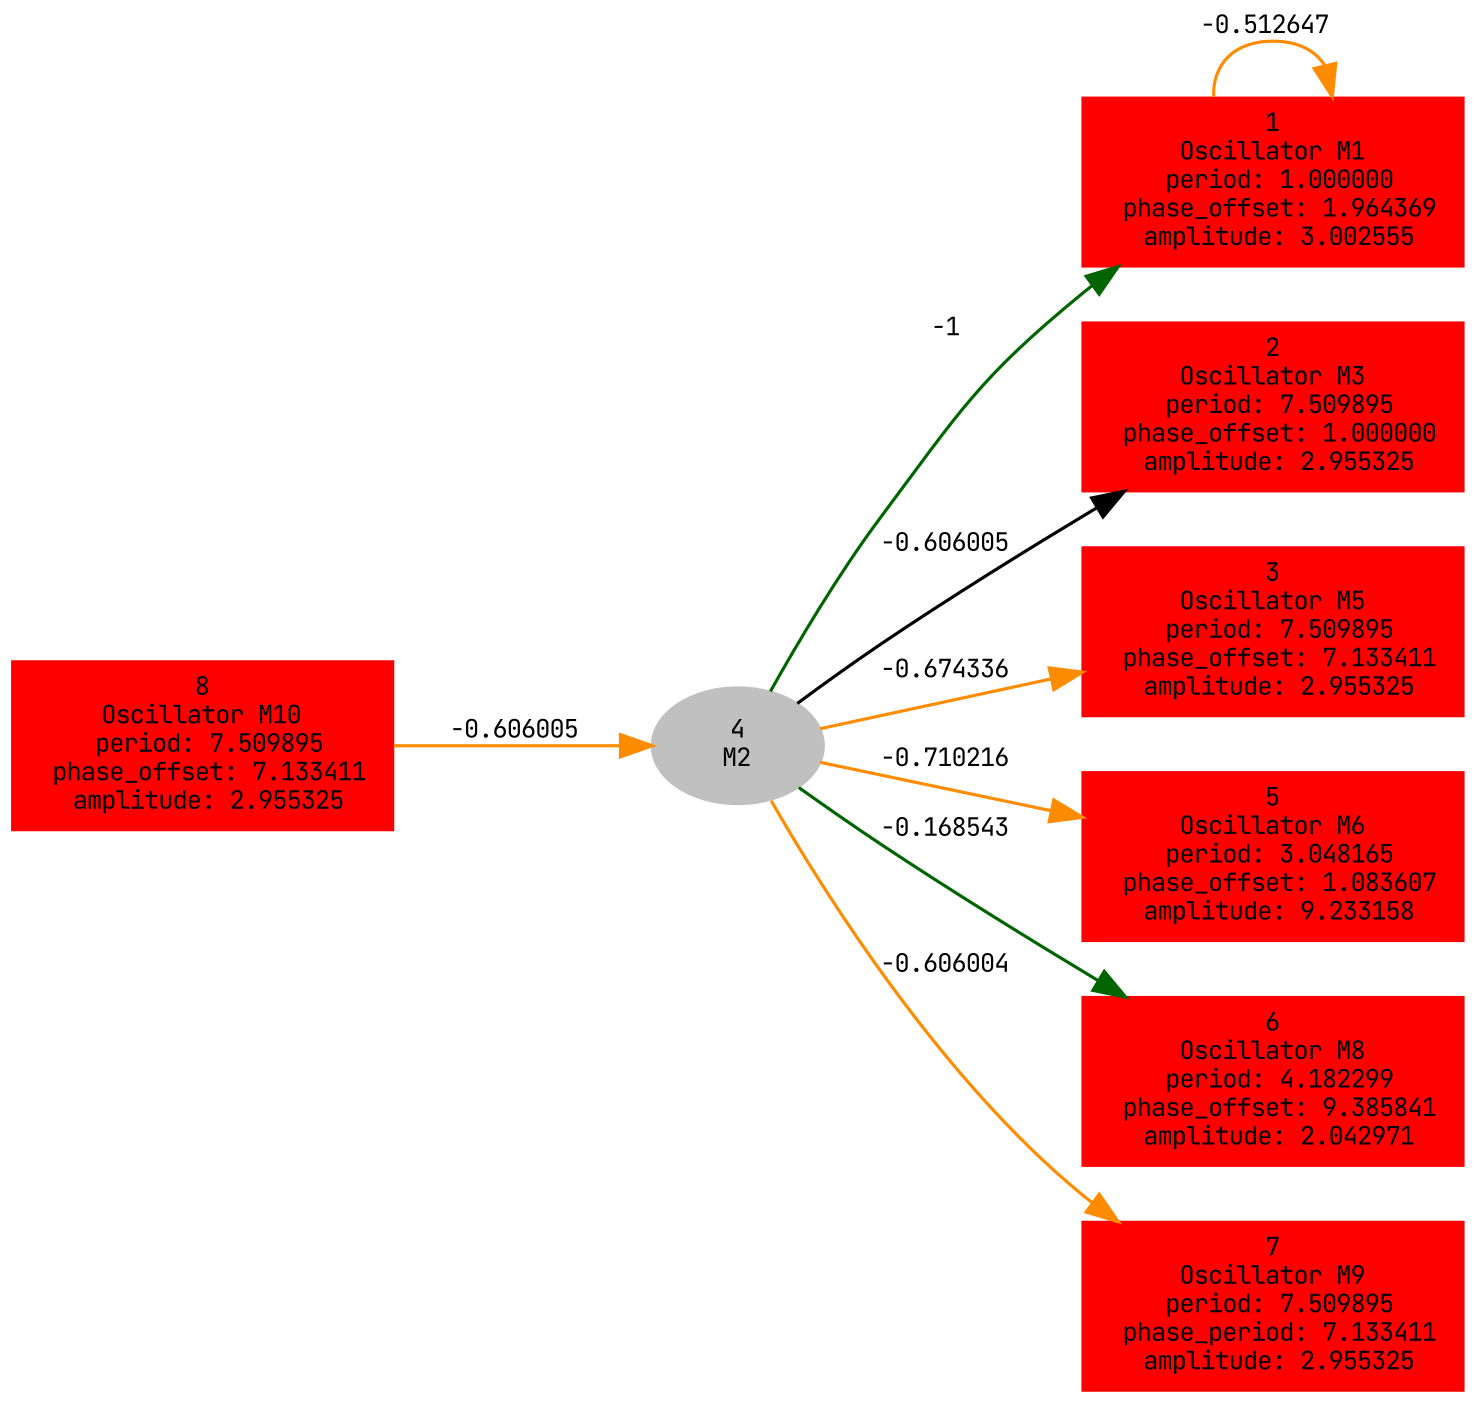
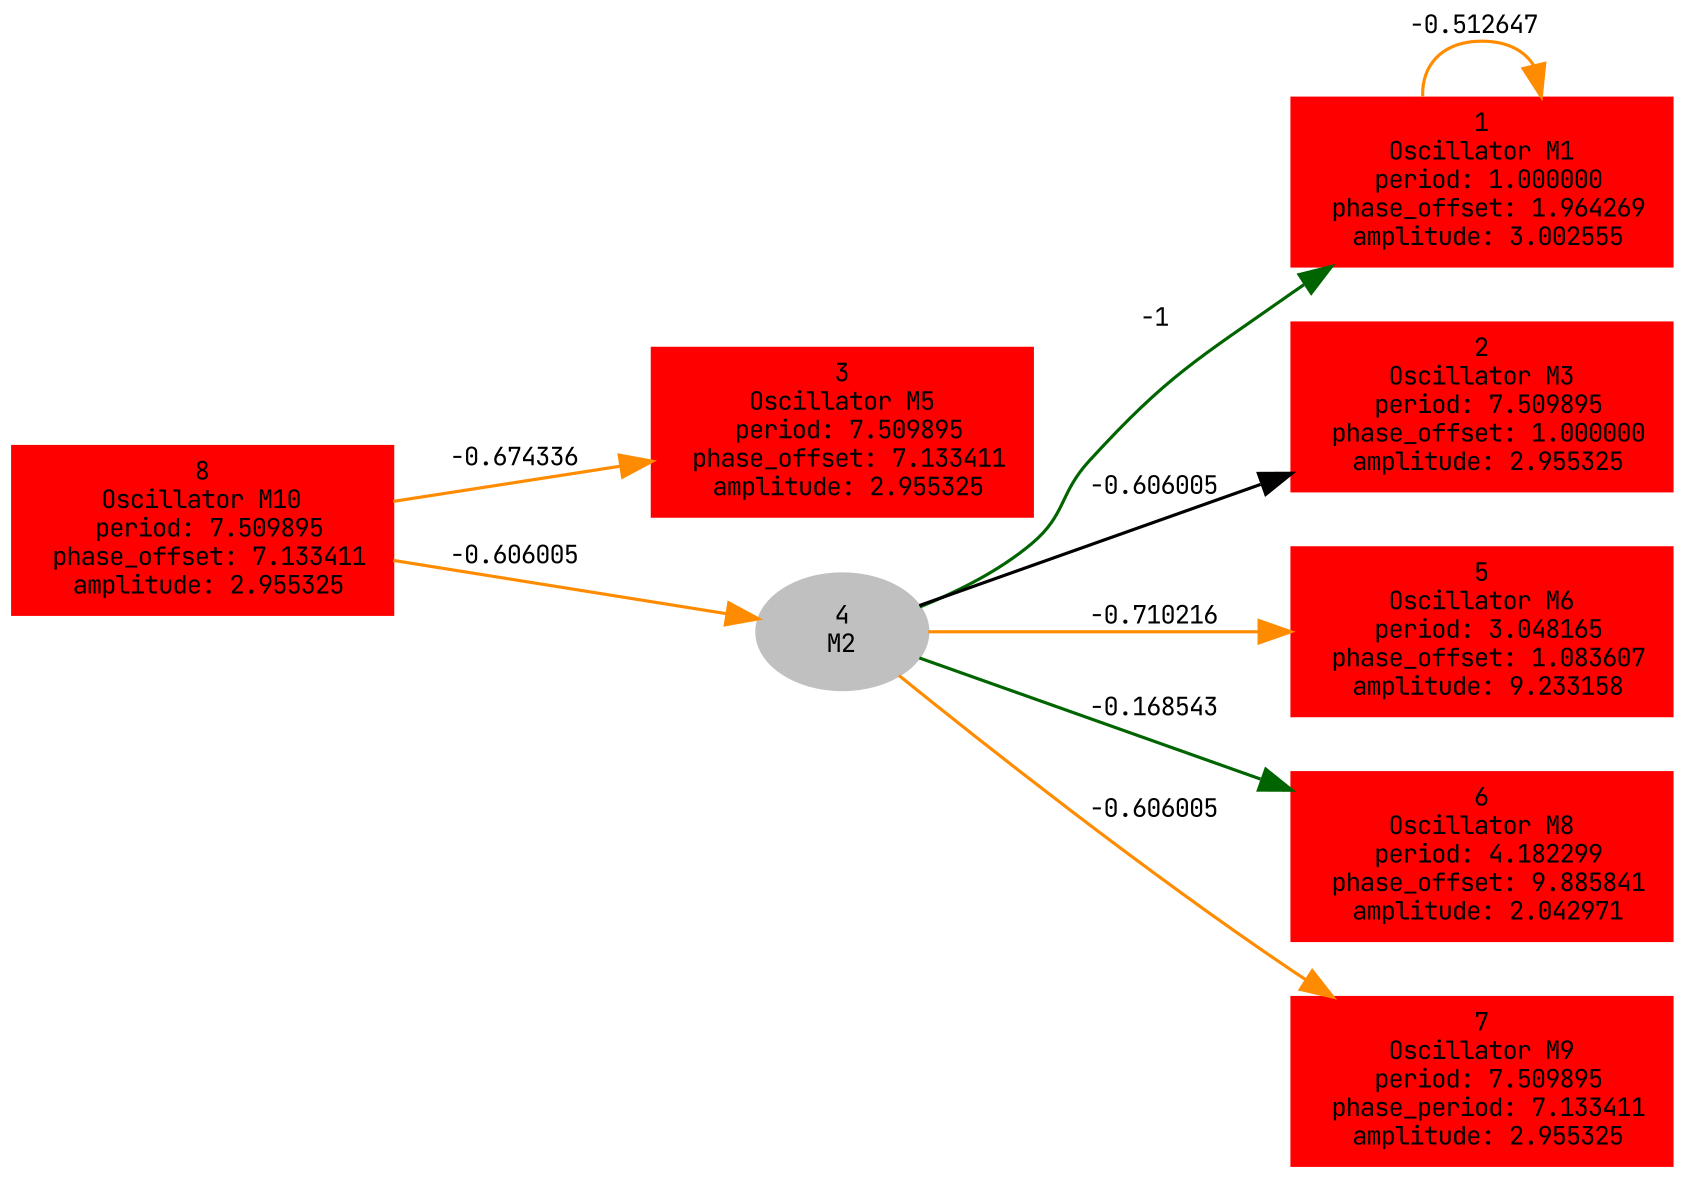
(1273, 209) -> (1482, 209)
(936, 704) -> (507, 484)
(953, 966) -> (1162, 811)
(1273, 1108) -> (1482, 884)
